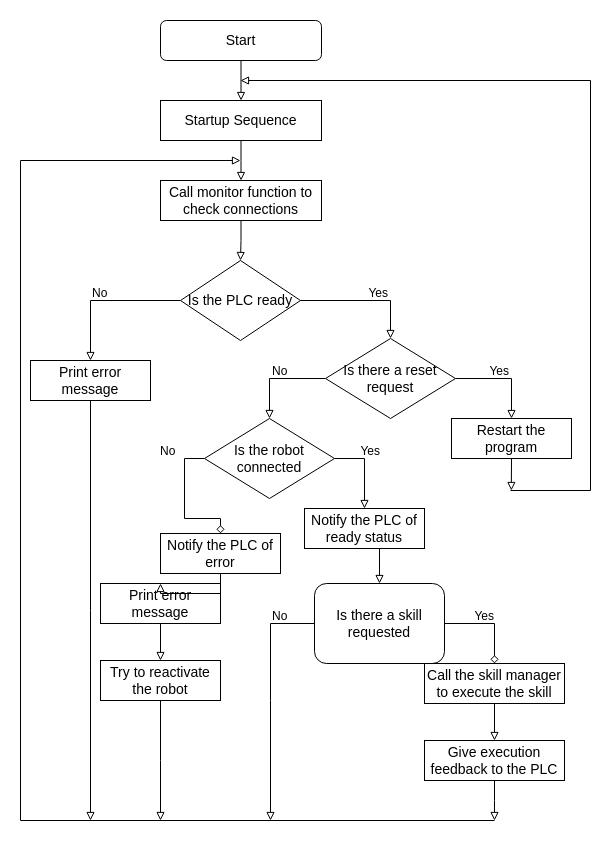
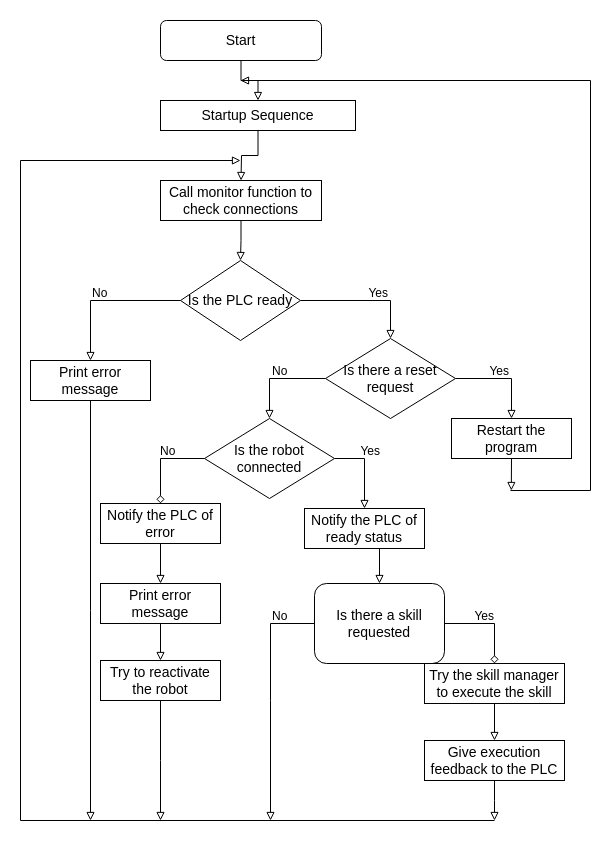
(241, 121) -> (258, 116)
(221, 554) -> (161, 524)
(495, 684) -> (495, 684)
